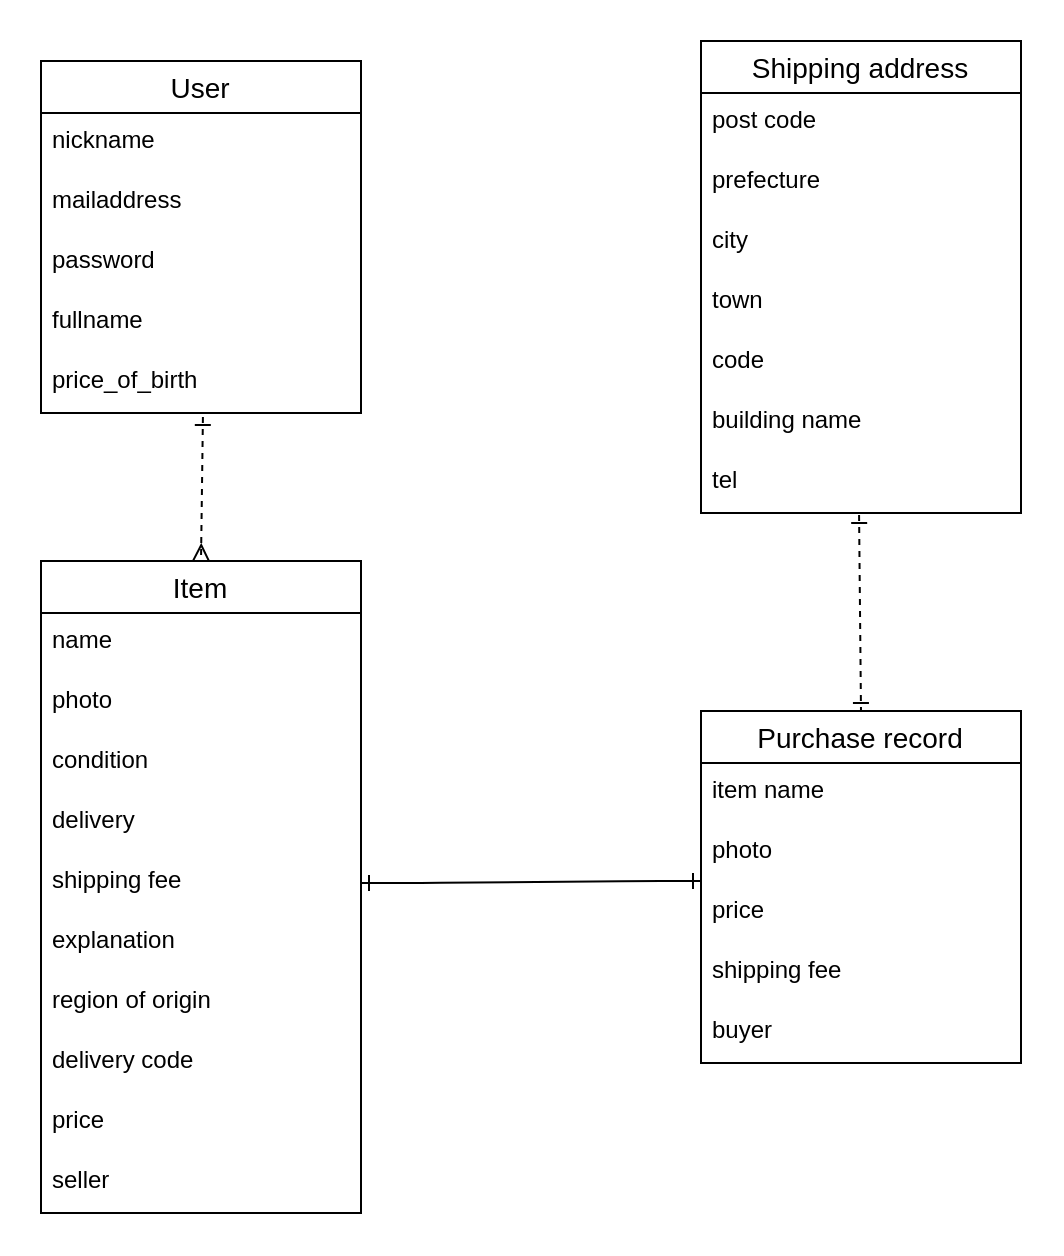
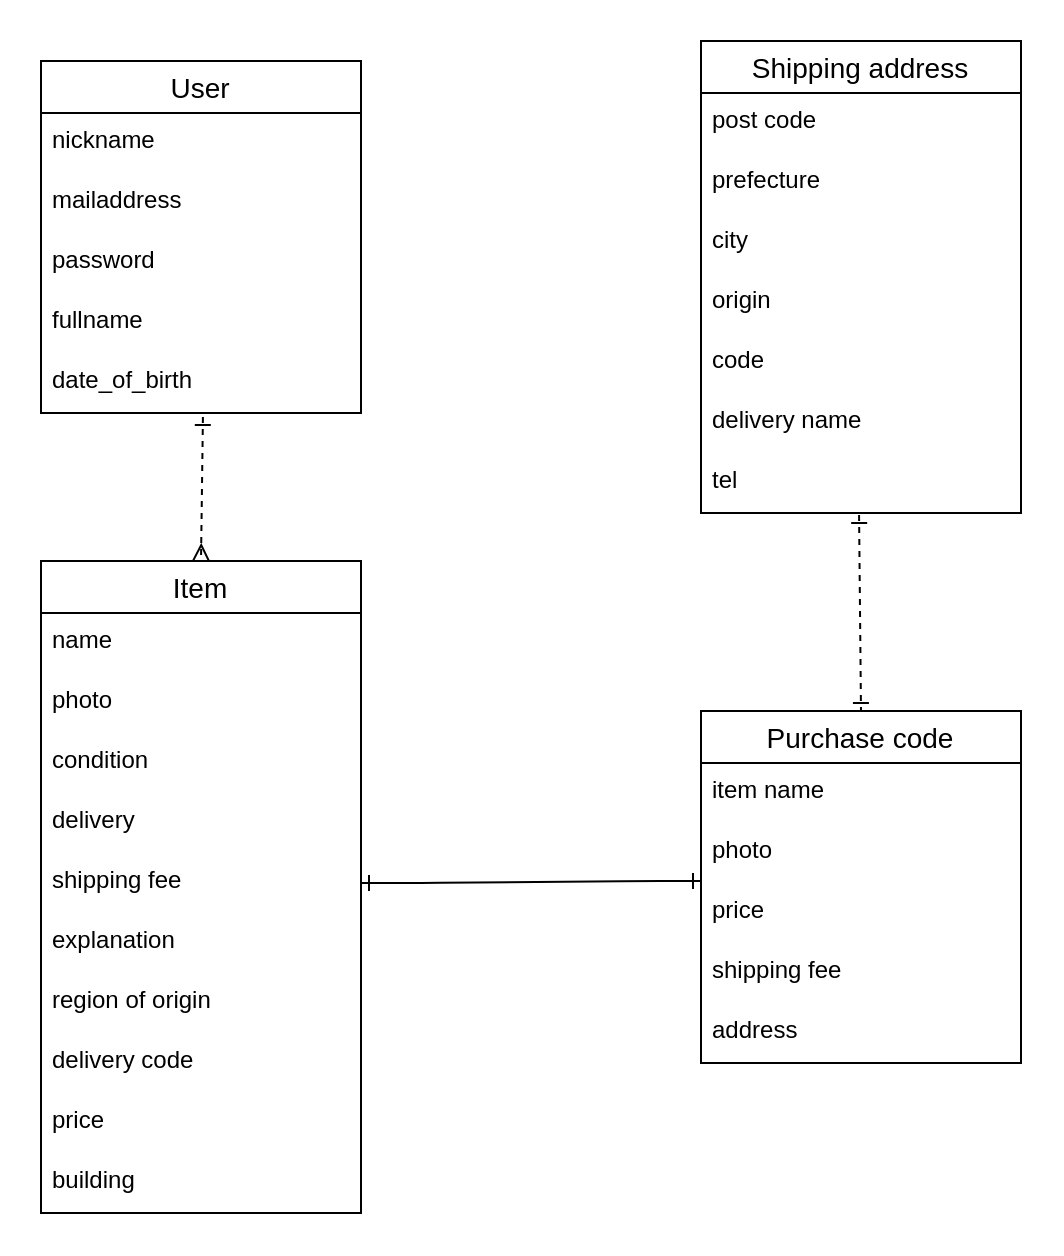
(739, 300) -> (746, 300)
(140, 380) -> (136, 380)
(787, 420) -> (790, 420)
(860, 739) -> (860, 739)
(746, 1030) -> (759, 1030)
(86, 1180) -> (96, 1180)
